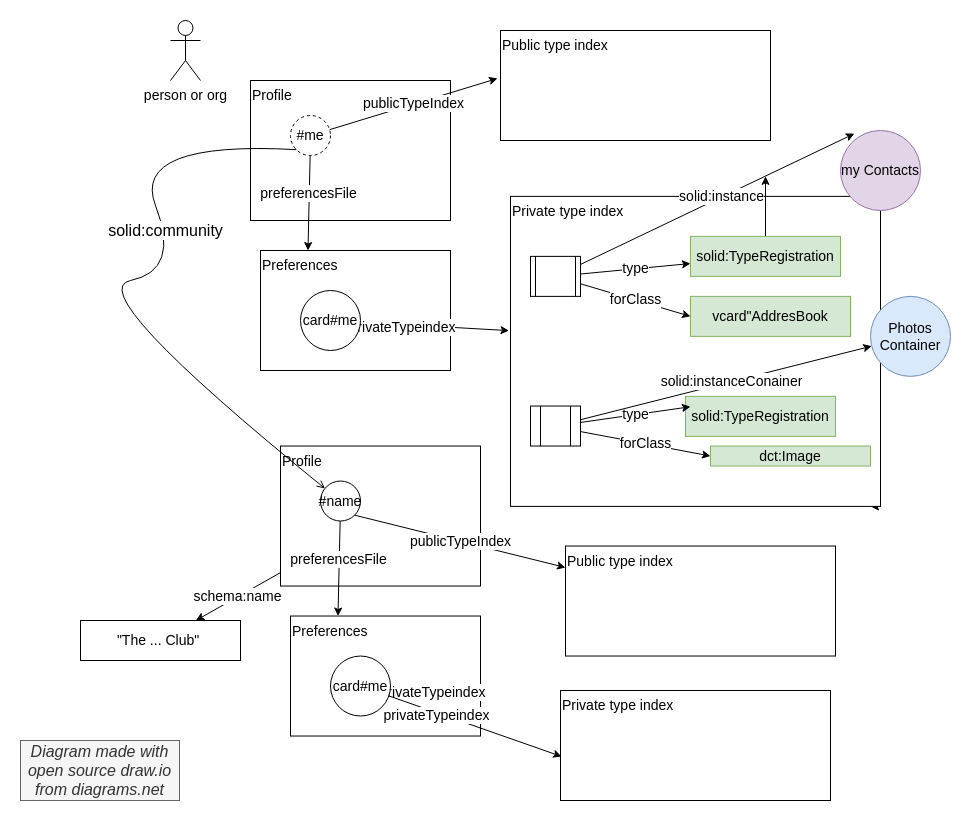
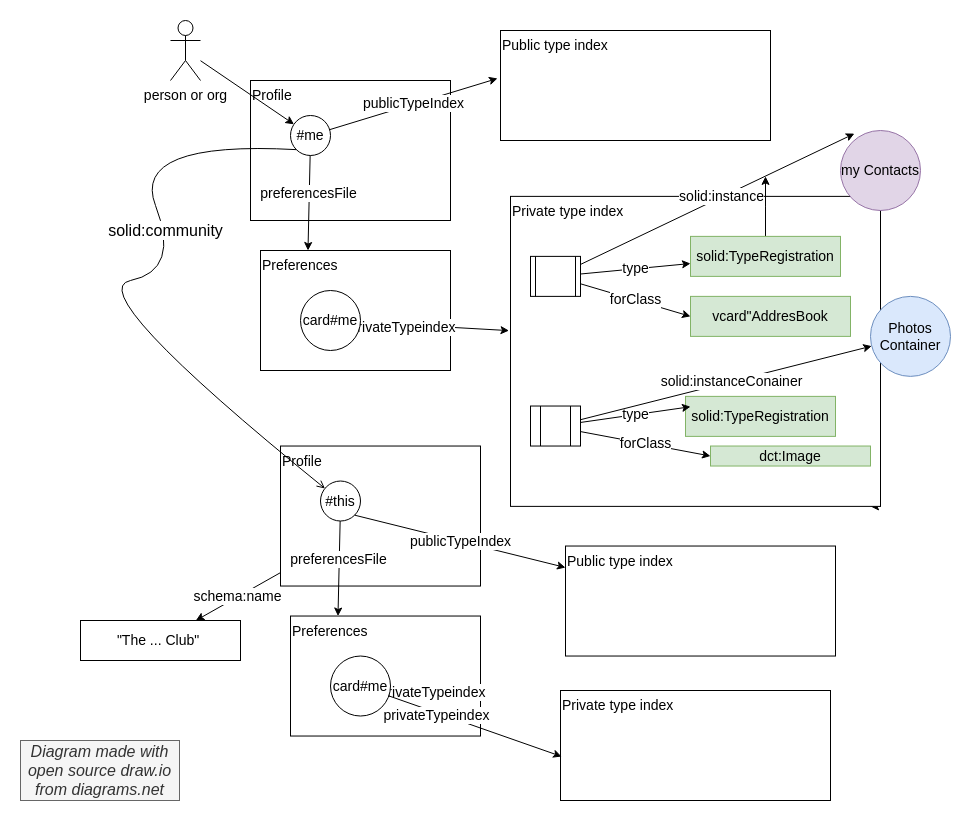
none -> (245, 91)
(311, 136) -> (311, 136)
(341, 502) -> (341, 502)
